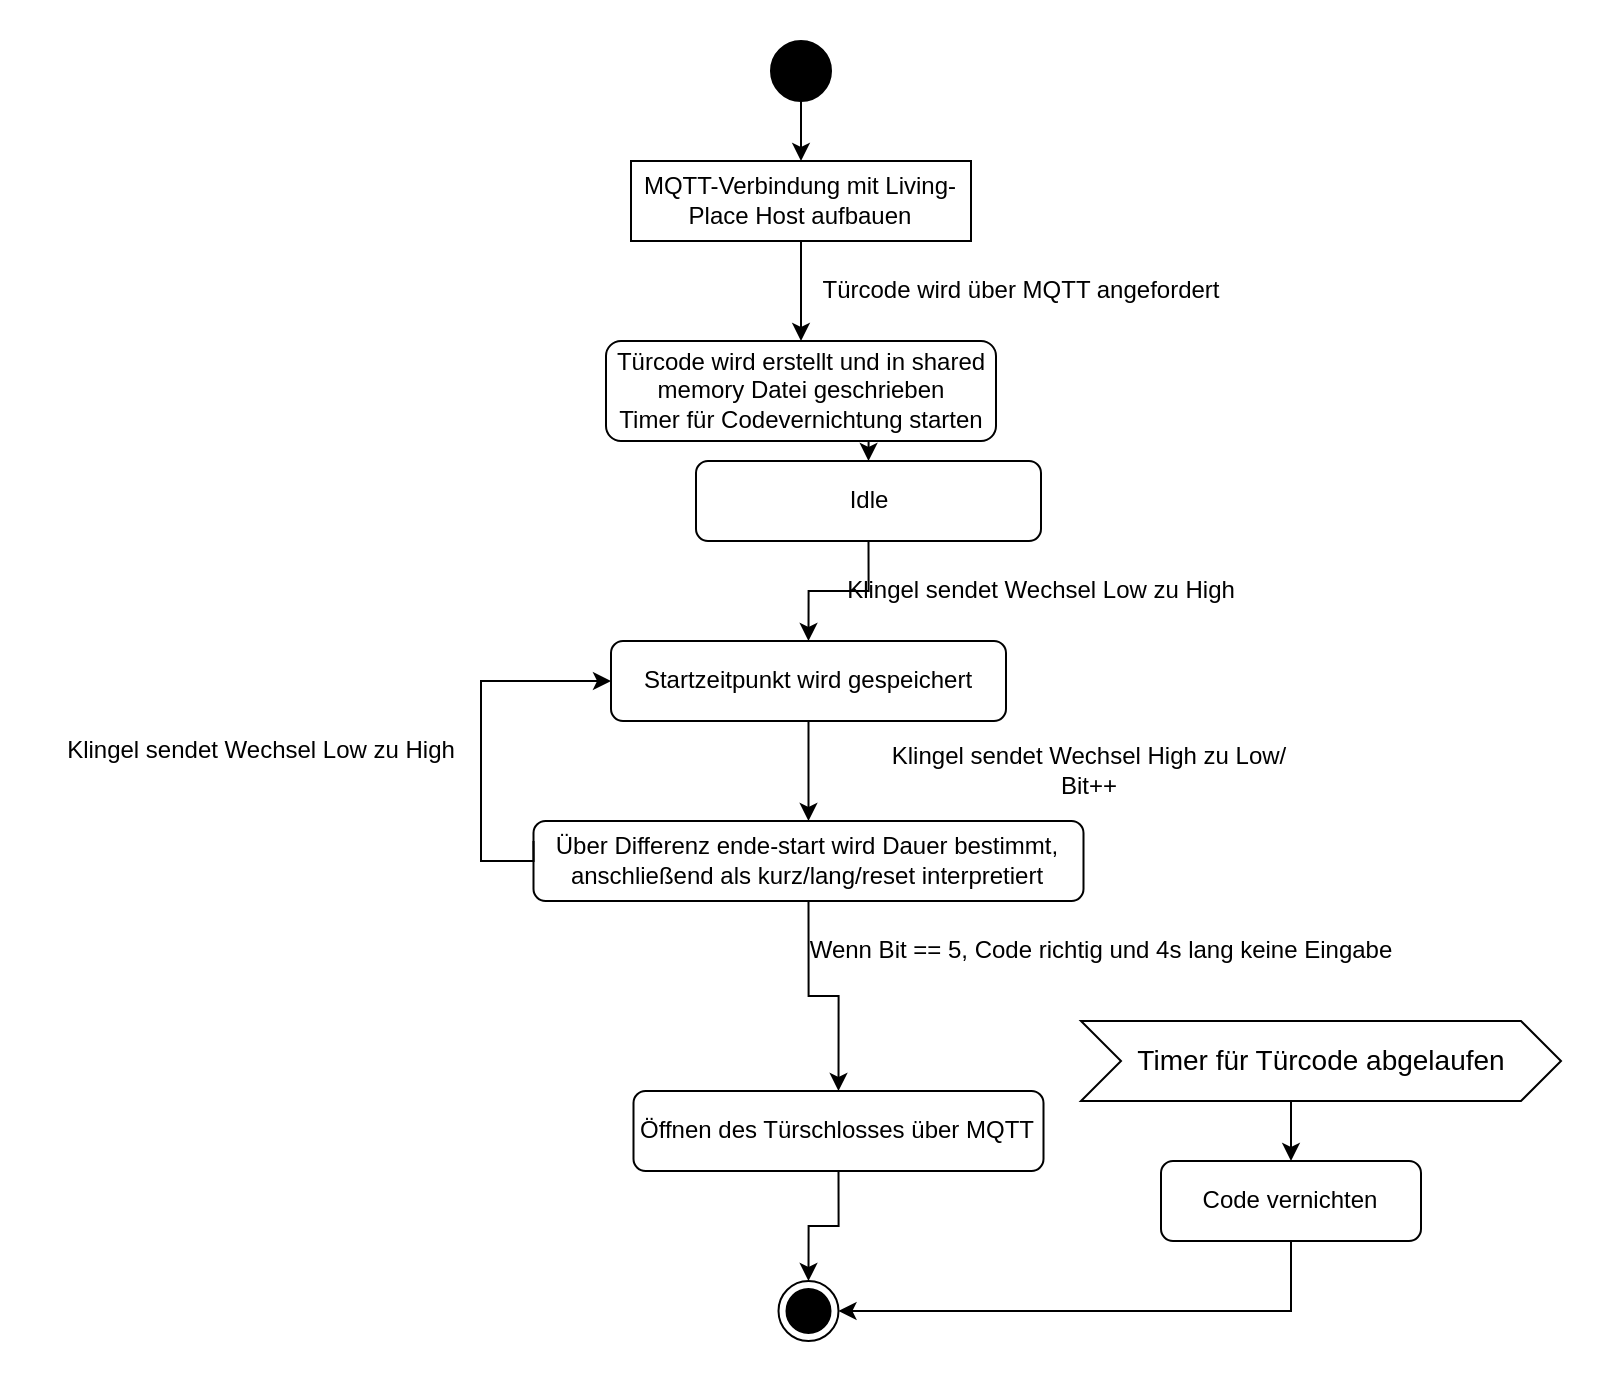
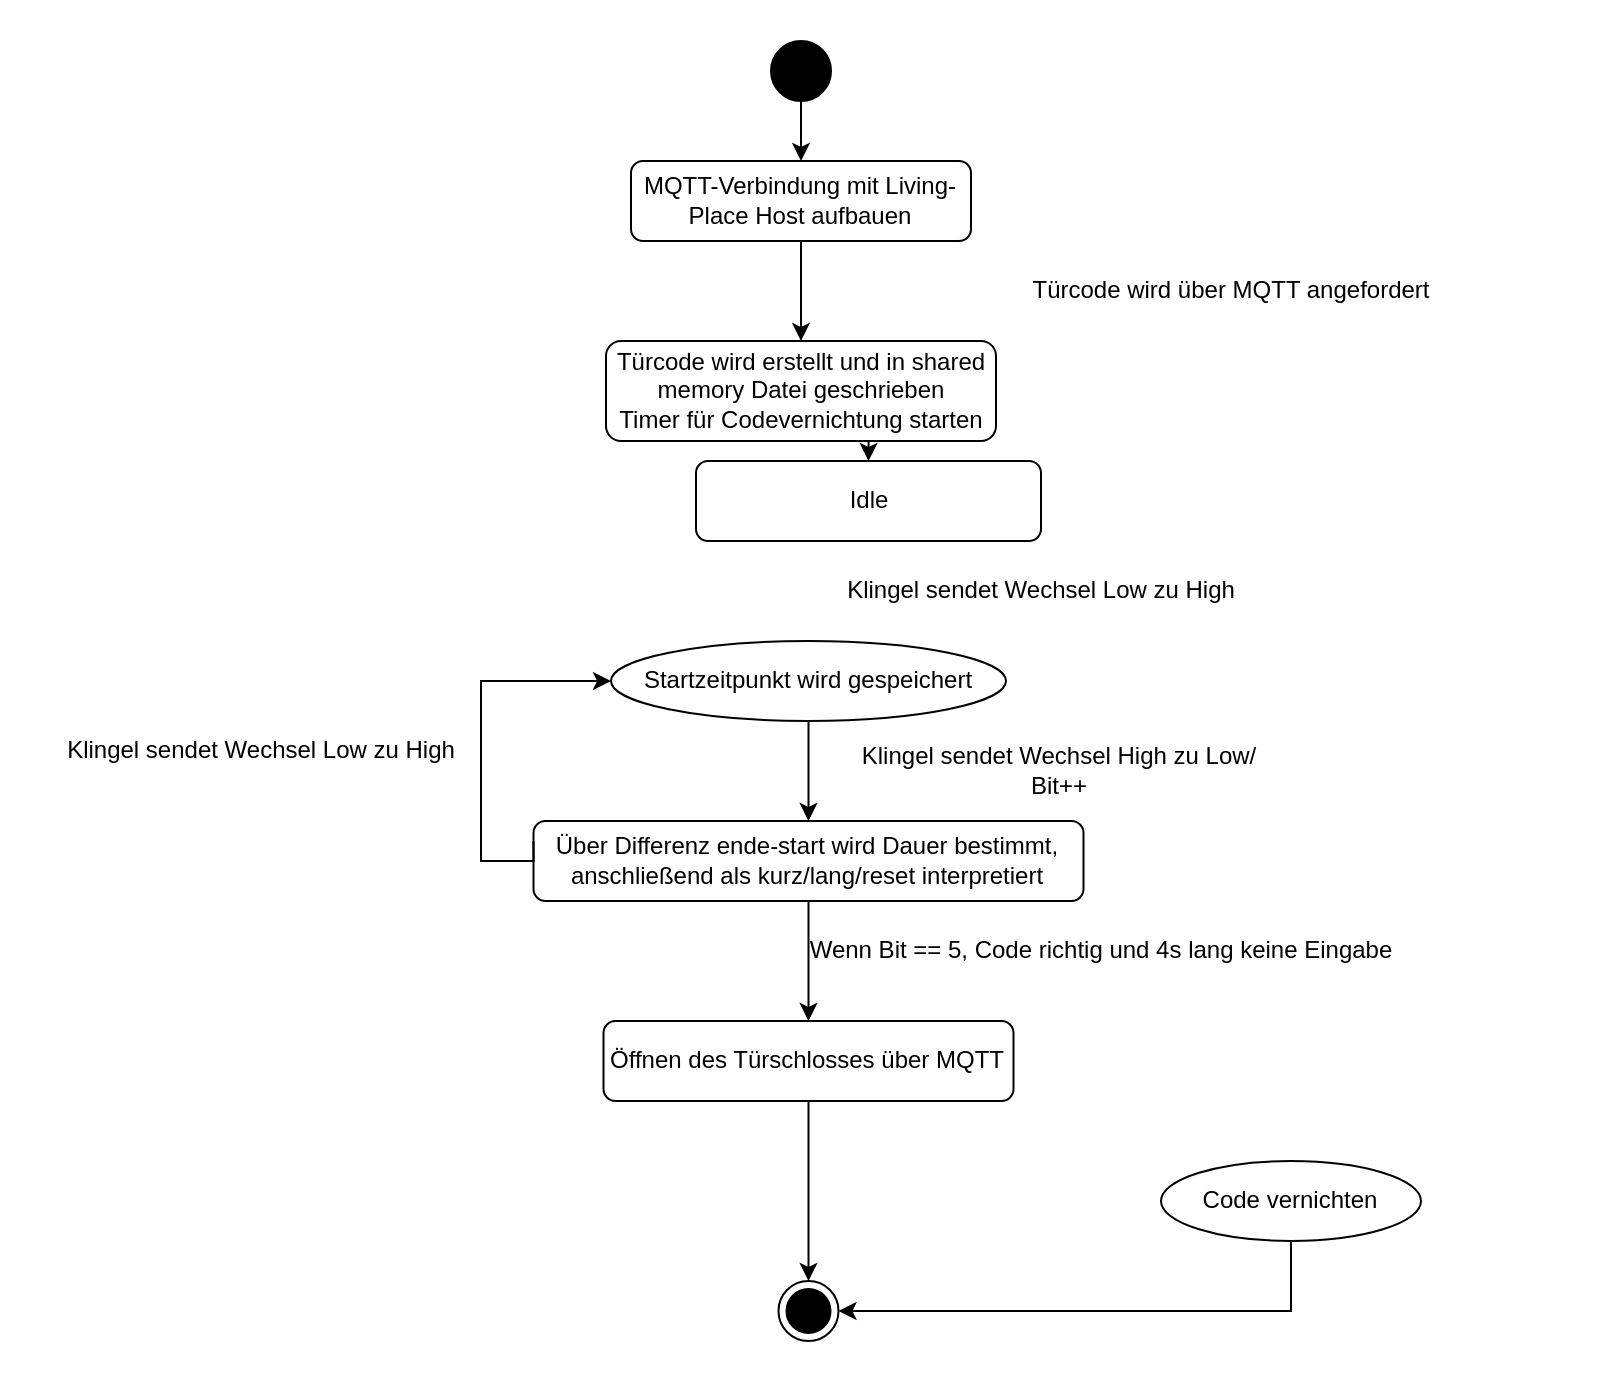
(801, 201) -> (801, 201)
(1021, 291) -> (1231, 291)
(846, 591) -> none
(809, 681) -> (809, 681)
(1089, 771) -> (1059, 771)
(1321, 1061) -> none
(1291, 1119) -> none
(839, 1131) -> (809, 1061)
(1291, 1201) -> (1291, 1201)
